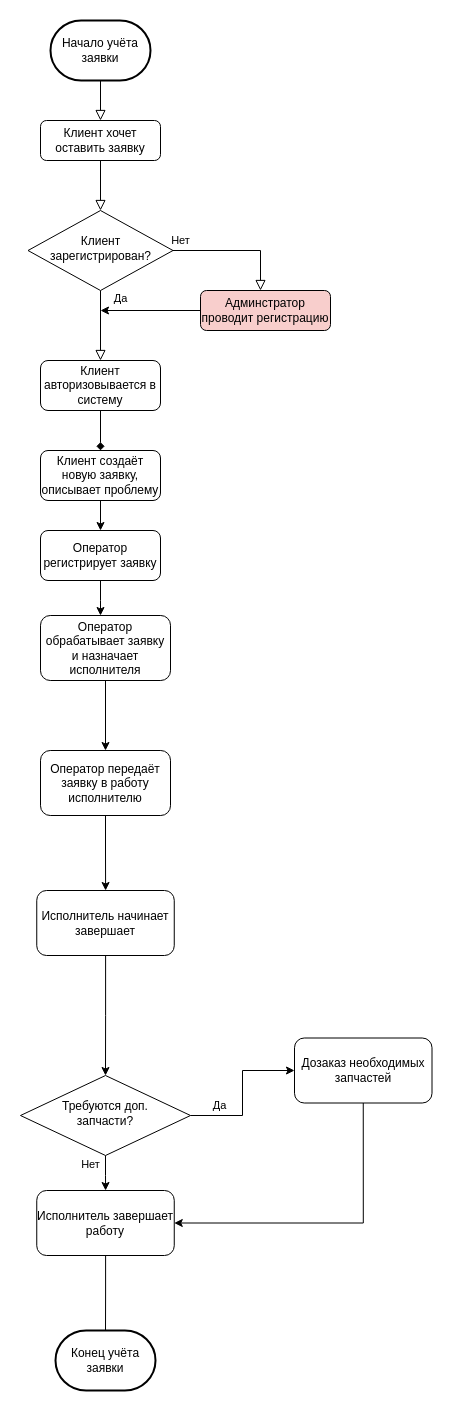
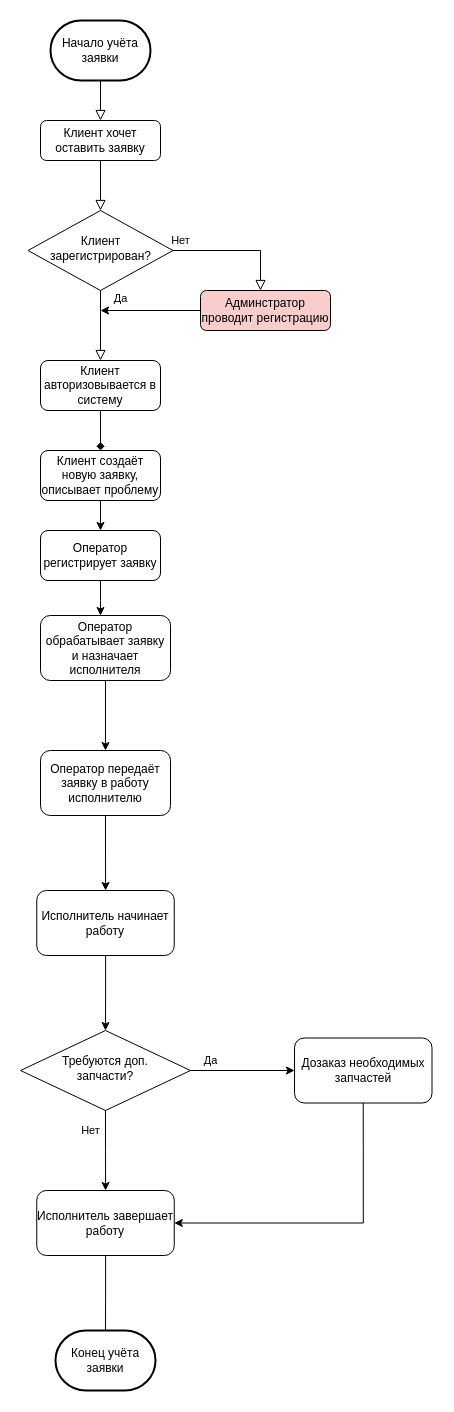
(106, 924) -> (106, 924)
(106, 1116) -> (106, 1071)
